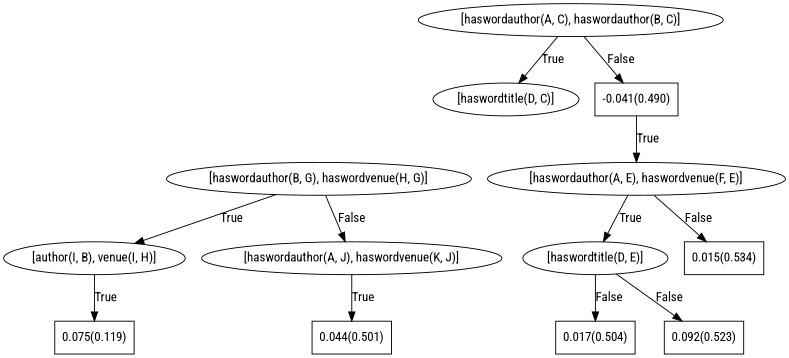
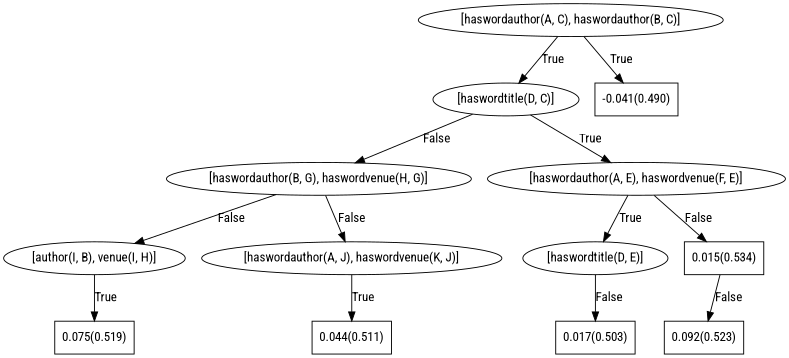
(621, 60) -> (621, 60)
(636, 135) -> (567, 136)
none -> (418, 137)
(232, 219) -> (232, 219)
(645, 295) -> (715, 293)
(94, 338) -> (94, 338)
(352, 338) -> (352, 338)
(595, 338) -> (595, 338)
